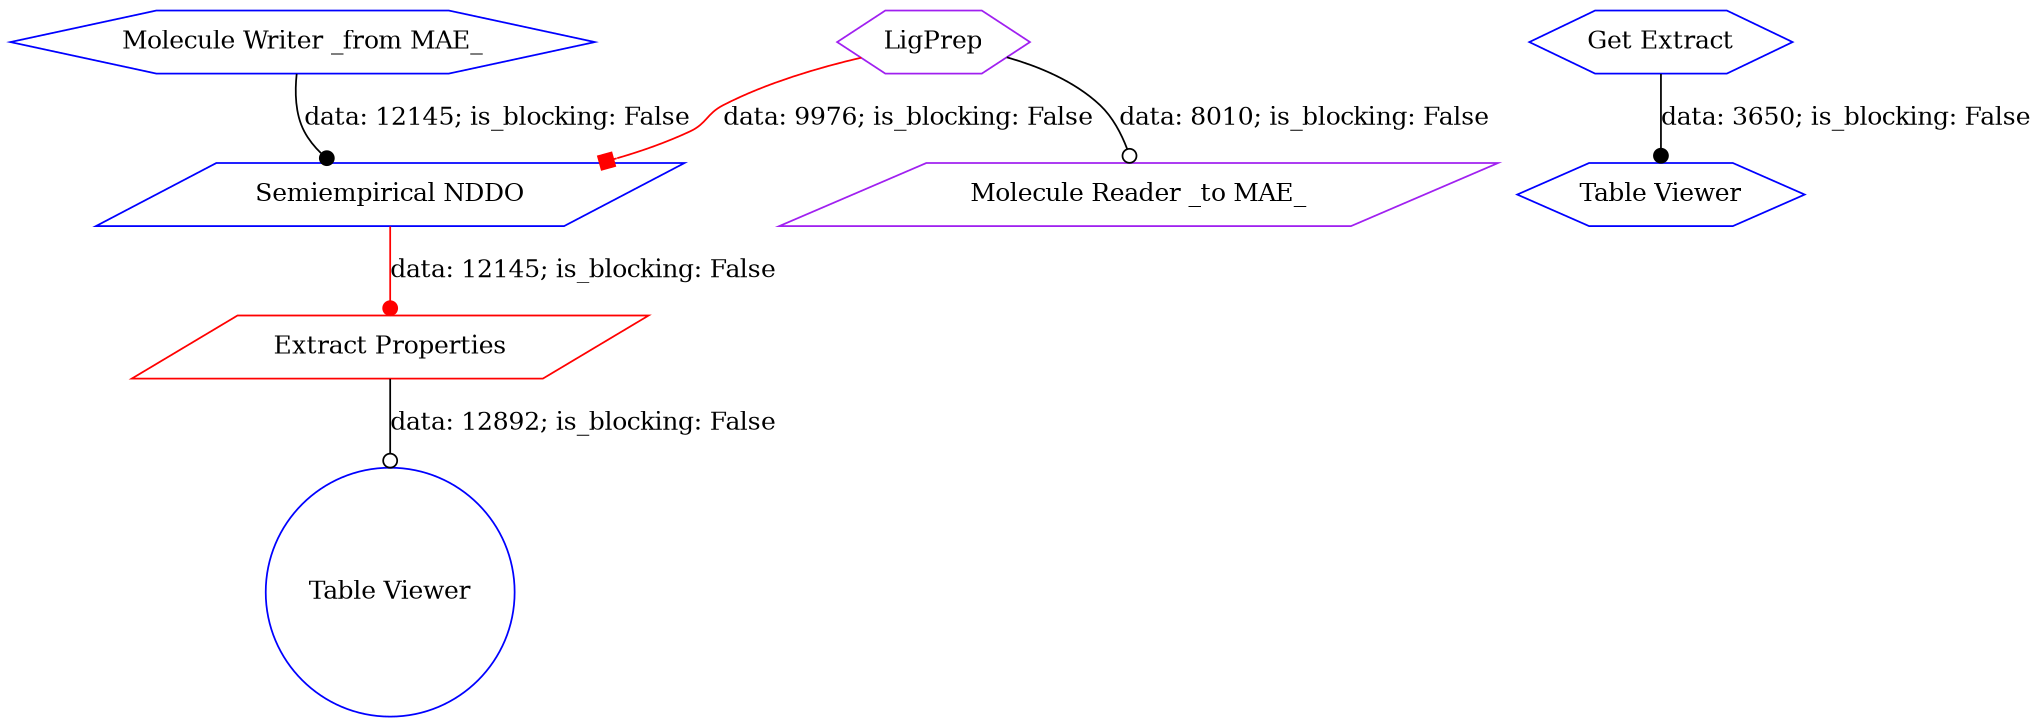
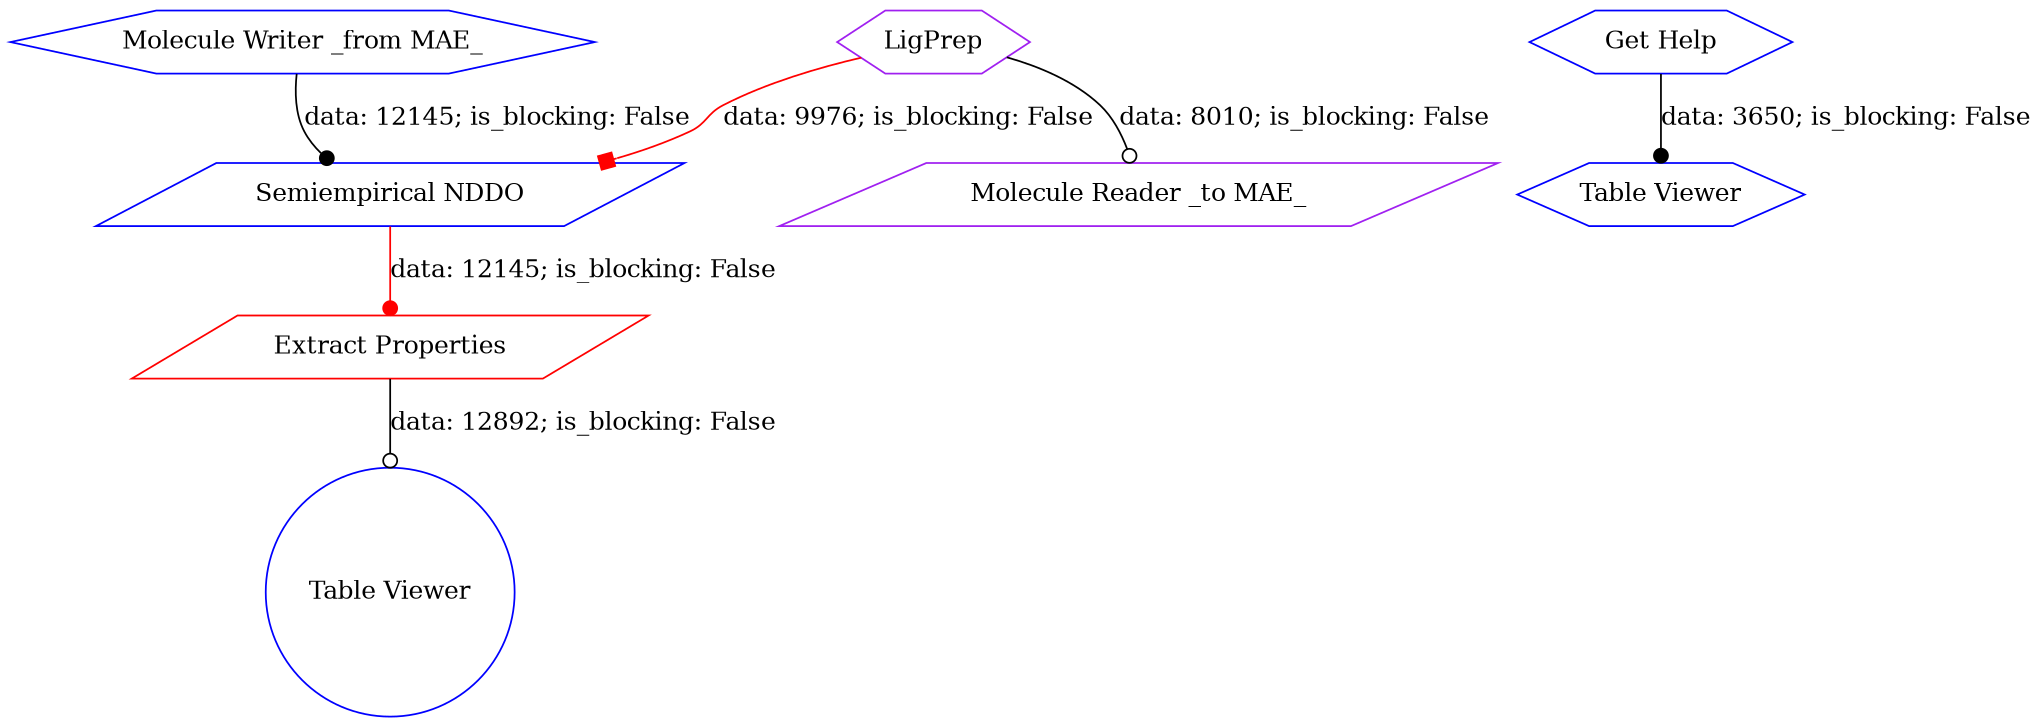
(1661, 42) -> (1661, 42)
